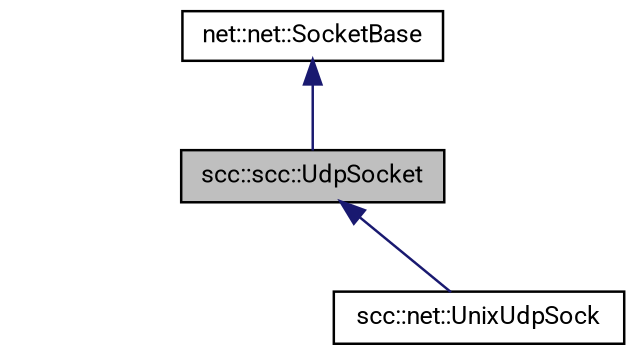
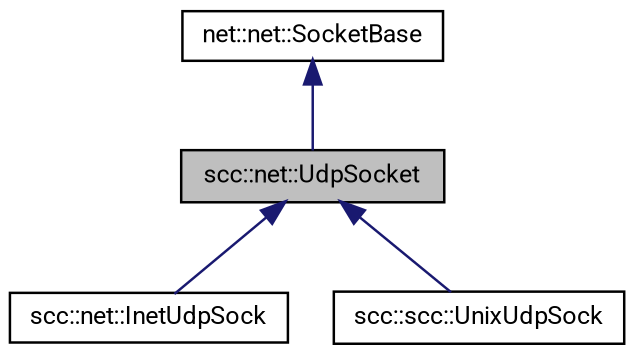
(313, 176) -> (313, 176)
none -> (149, 318)
(479, 318) -> (479, 318)
